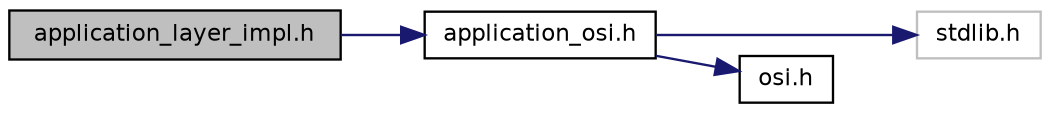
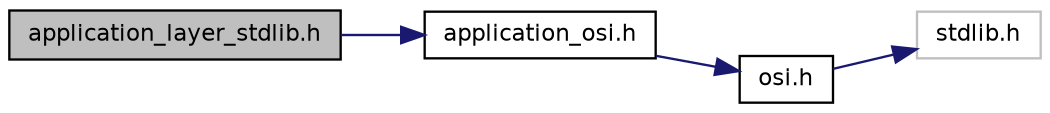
(175, 35) -> (175, 35)
(775, 35) -> (863, 62)
